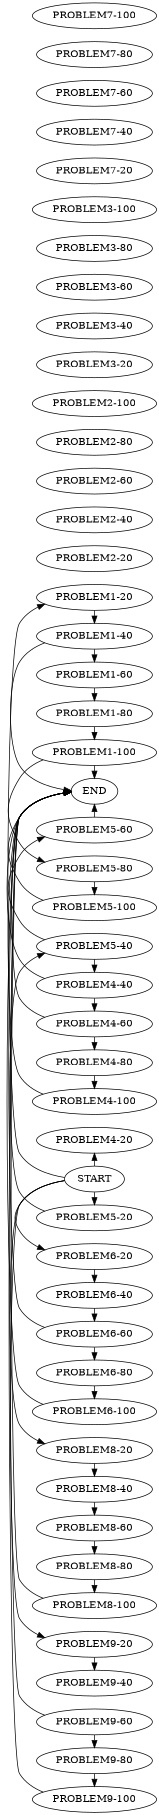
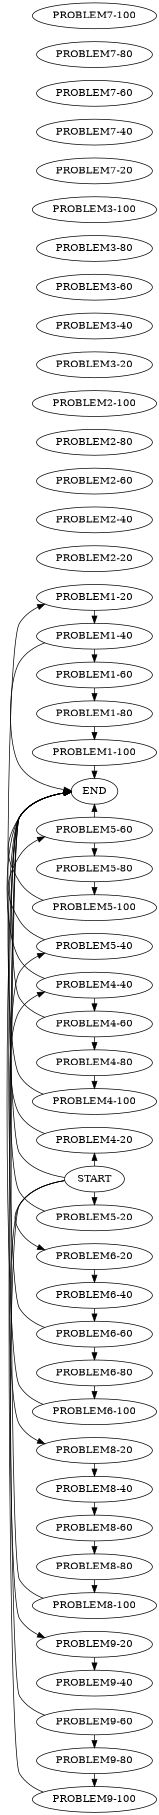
(13, 790) -> (94, 846)
(94, 962) -> (11, 1066)
